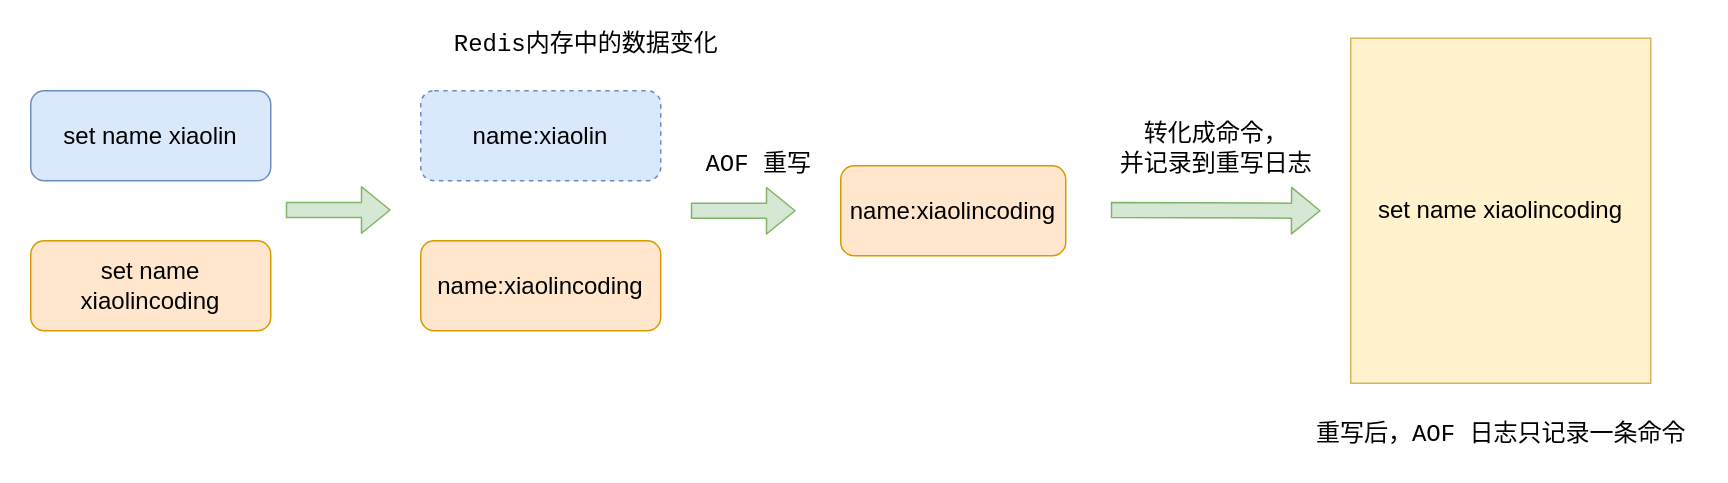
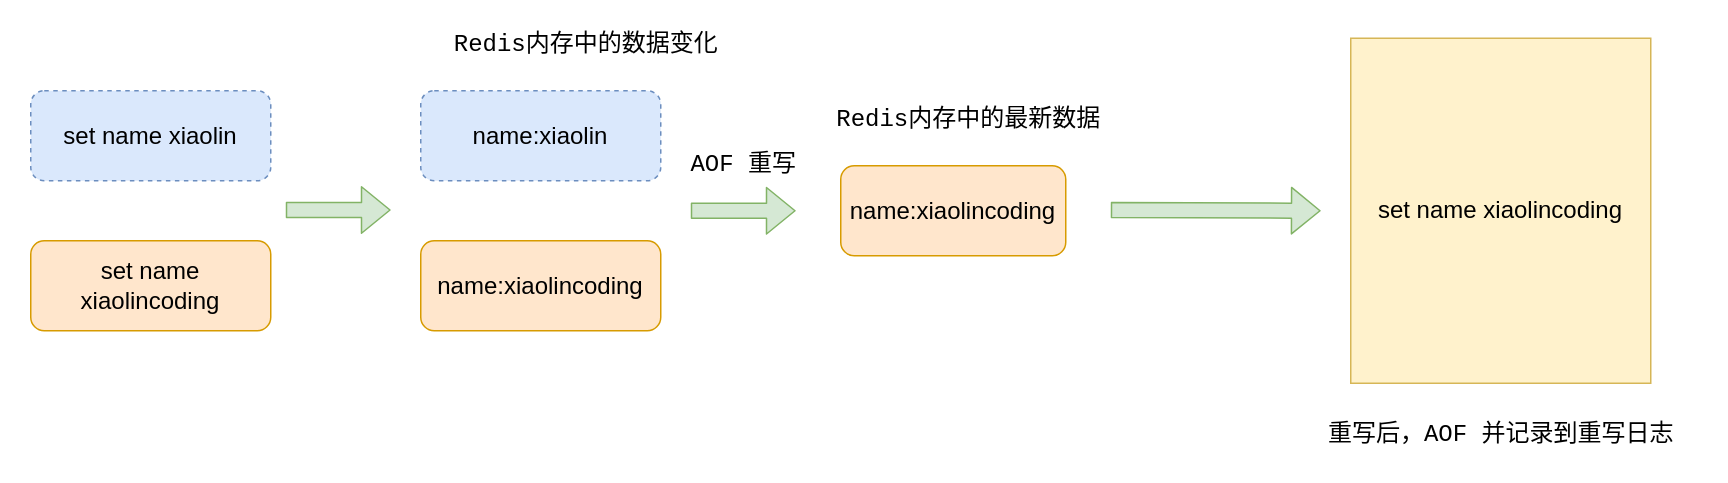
none -> (968, 121)
(151, 136) -> (151, 136)
(1216, 151) -> none
(758, 166) -> (743, 166)
(1502, 436) -> (1502, 436)
